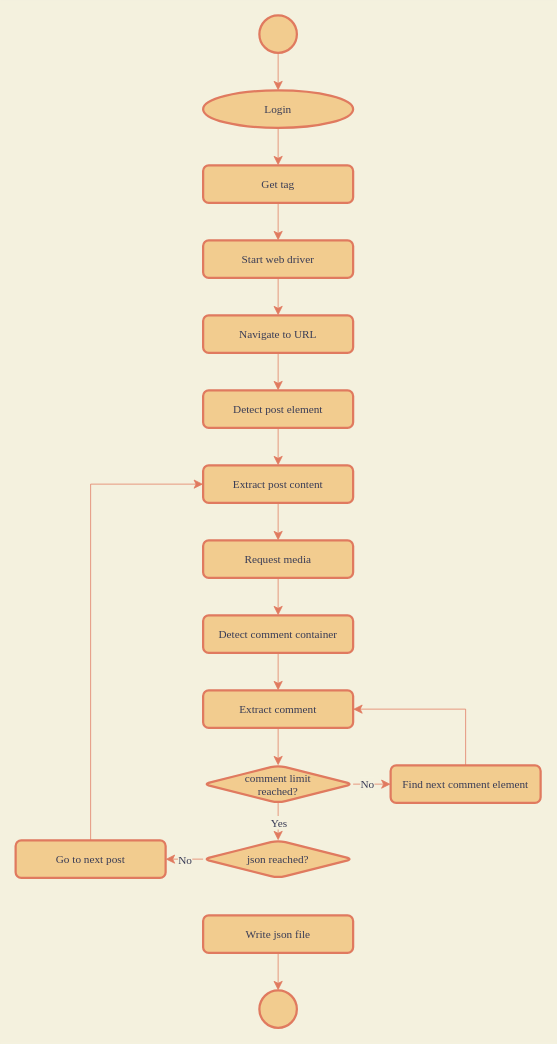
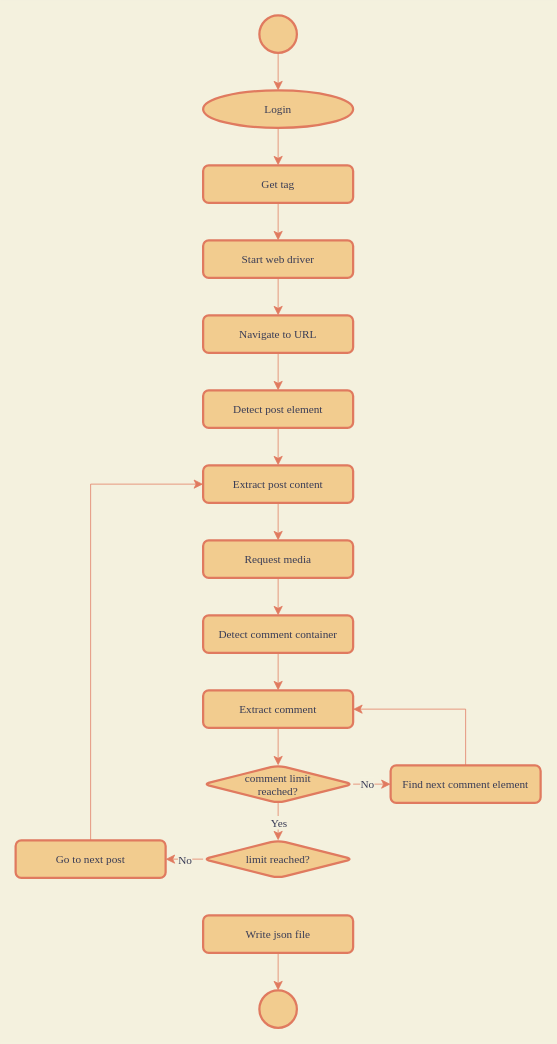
(278, 859) -> (278, 859)
